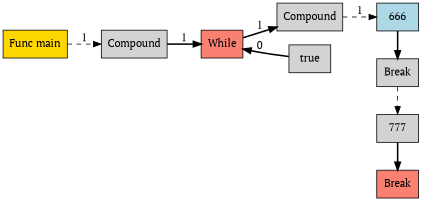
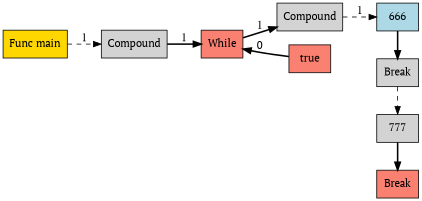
(310, 59) -> (310, 59)
